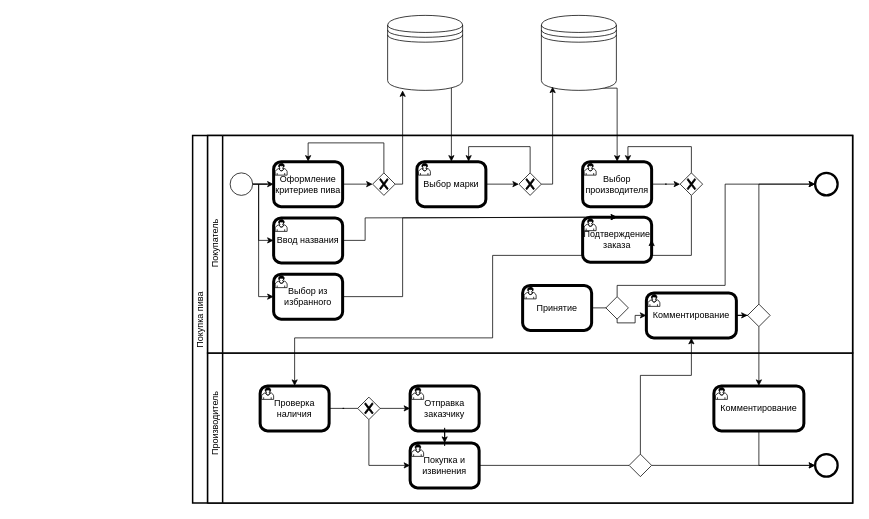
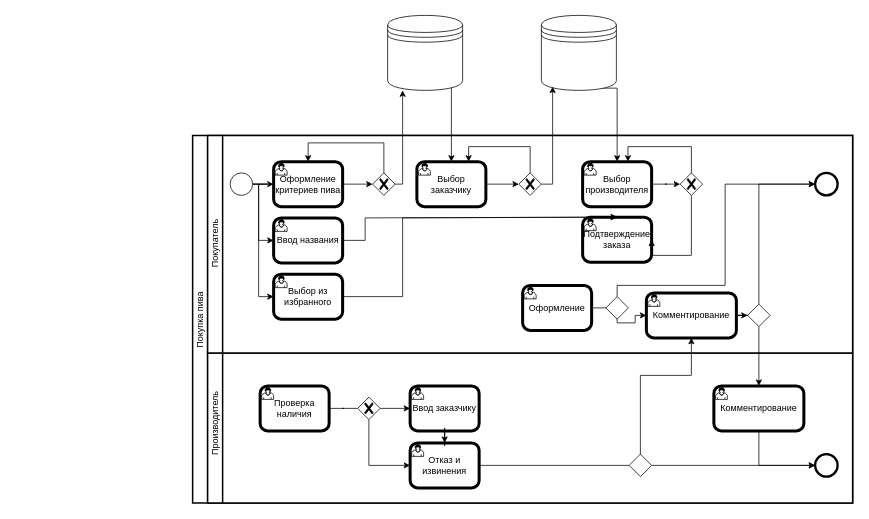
(451, 184) -> (451, 184)
(495, 255) -> none
(557, 308) -> (557, 308)
(444, 408) -> (444, 408)
(444, 465) -> (444, 465)
